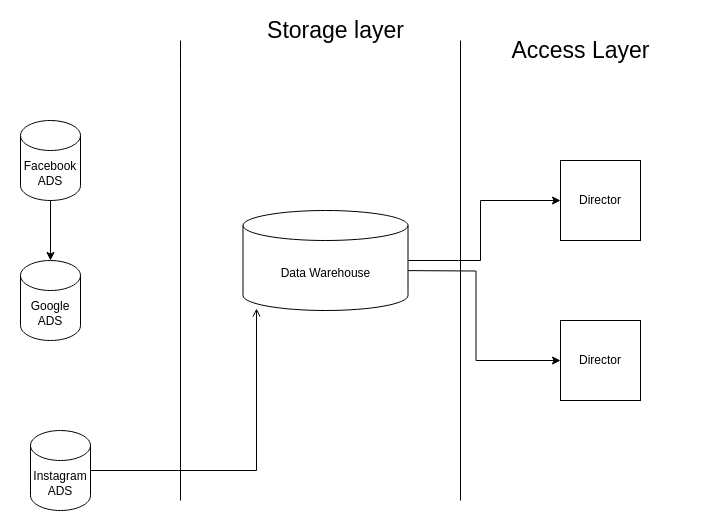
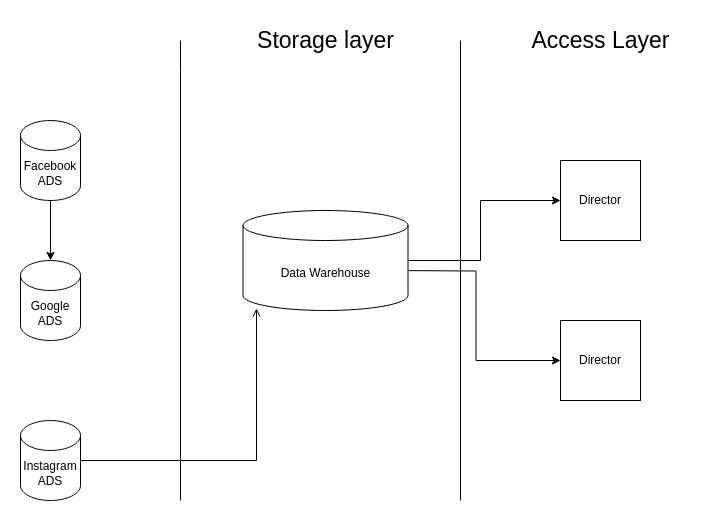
(336, 31) -> (326, 41)
(581, 51) -> (601, 41)
(61, 471) -> (51, 461)
